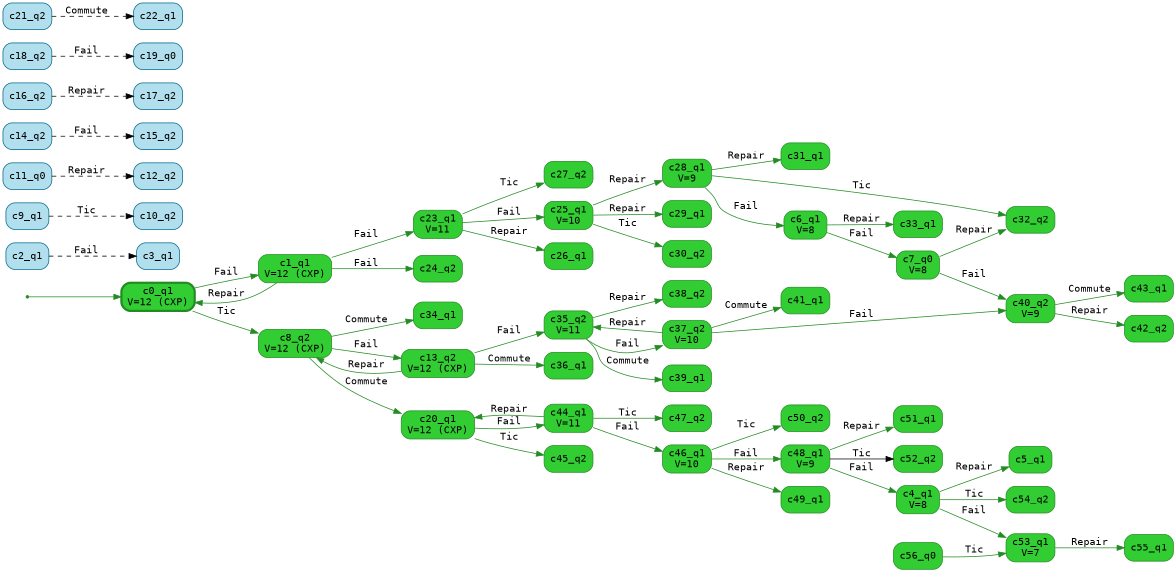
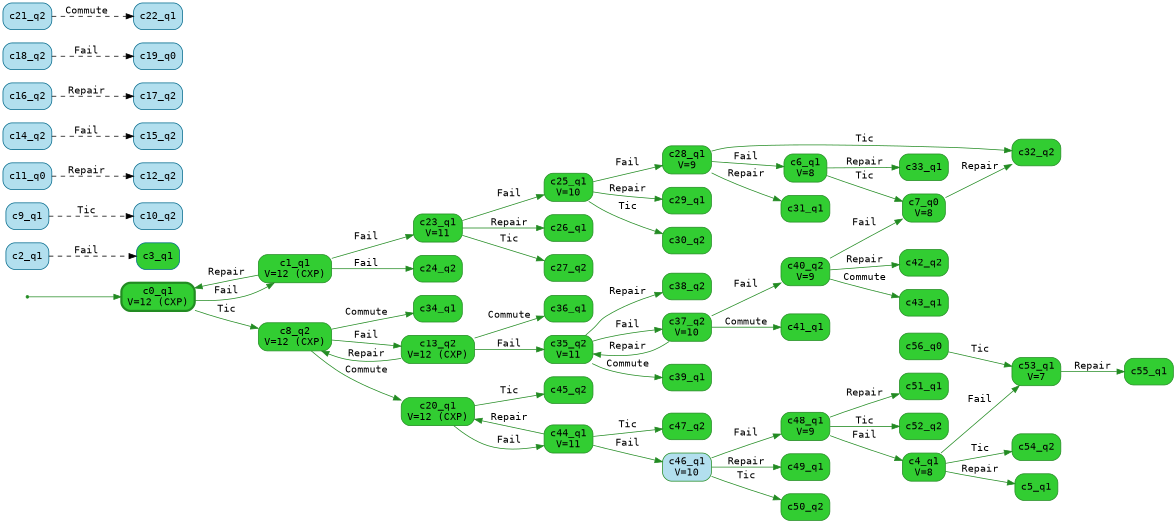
(628, 180) -> (628, 162)
(862, 234) -> (865, 176)
(158, 256) -> (158, 256)
(969, 285) -> (863, 240)
(687, 459) -> (687, 467)
(858, 459) -> (861, 426)
